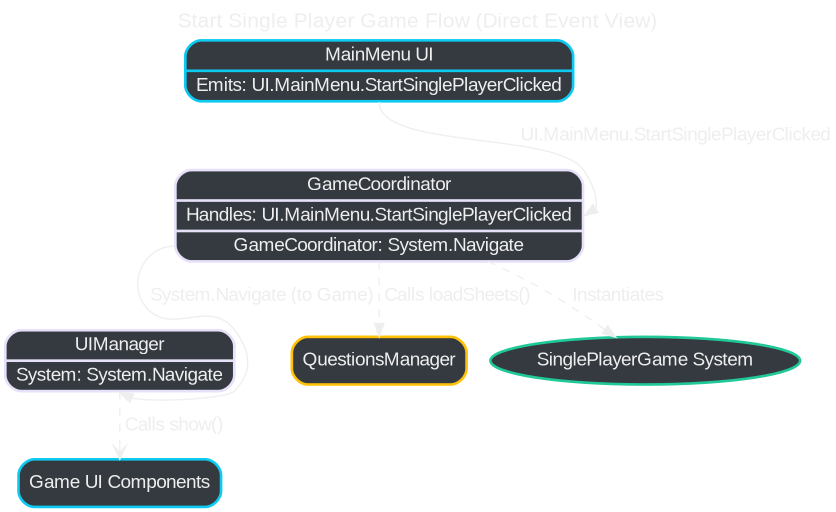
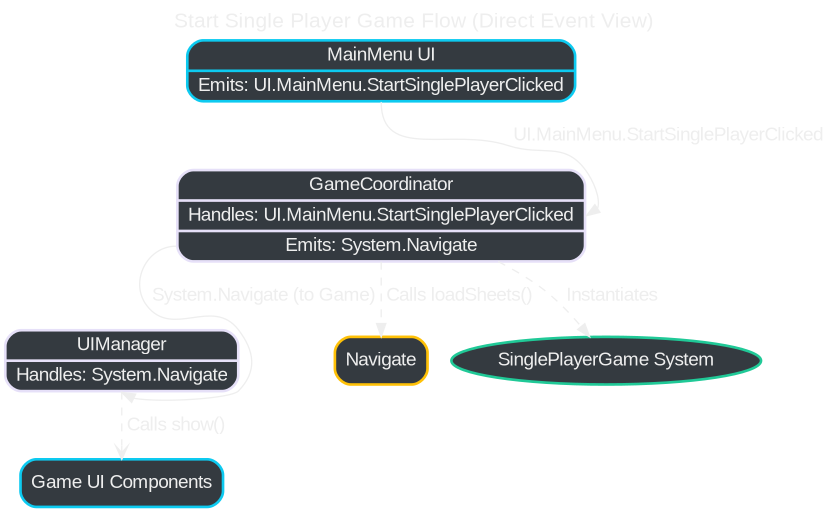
(379, 246) -> (381, 246)
(379, 361) -> (381, 361)
(120, 375) -> (122, 375)
